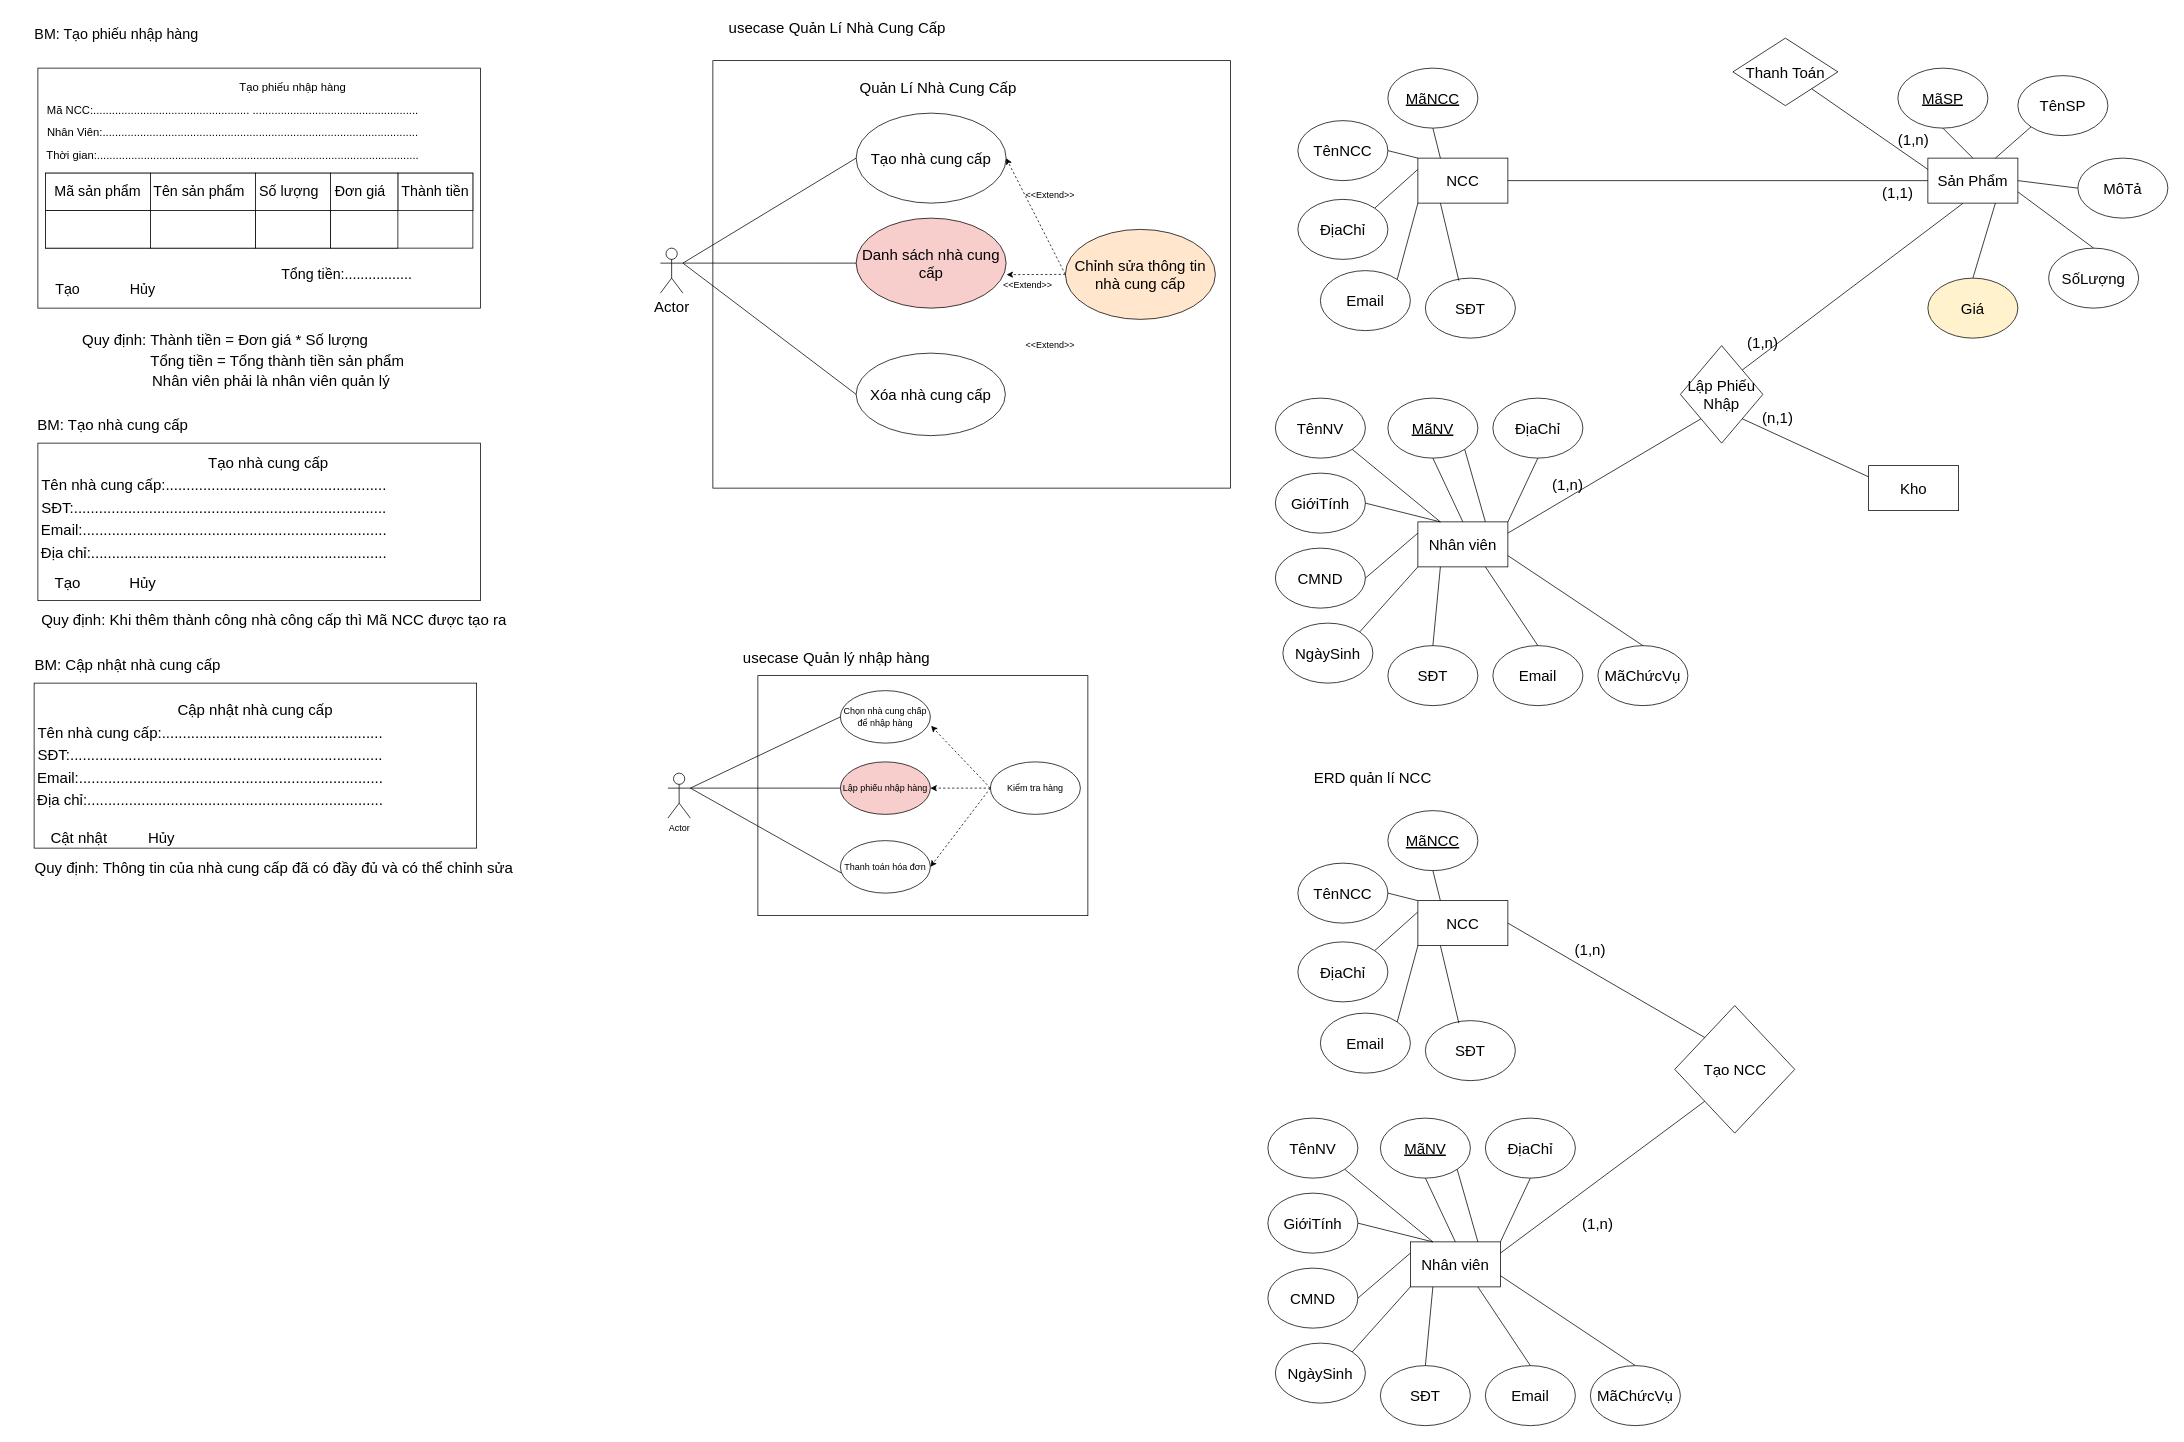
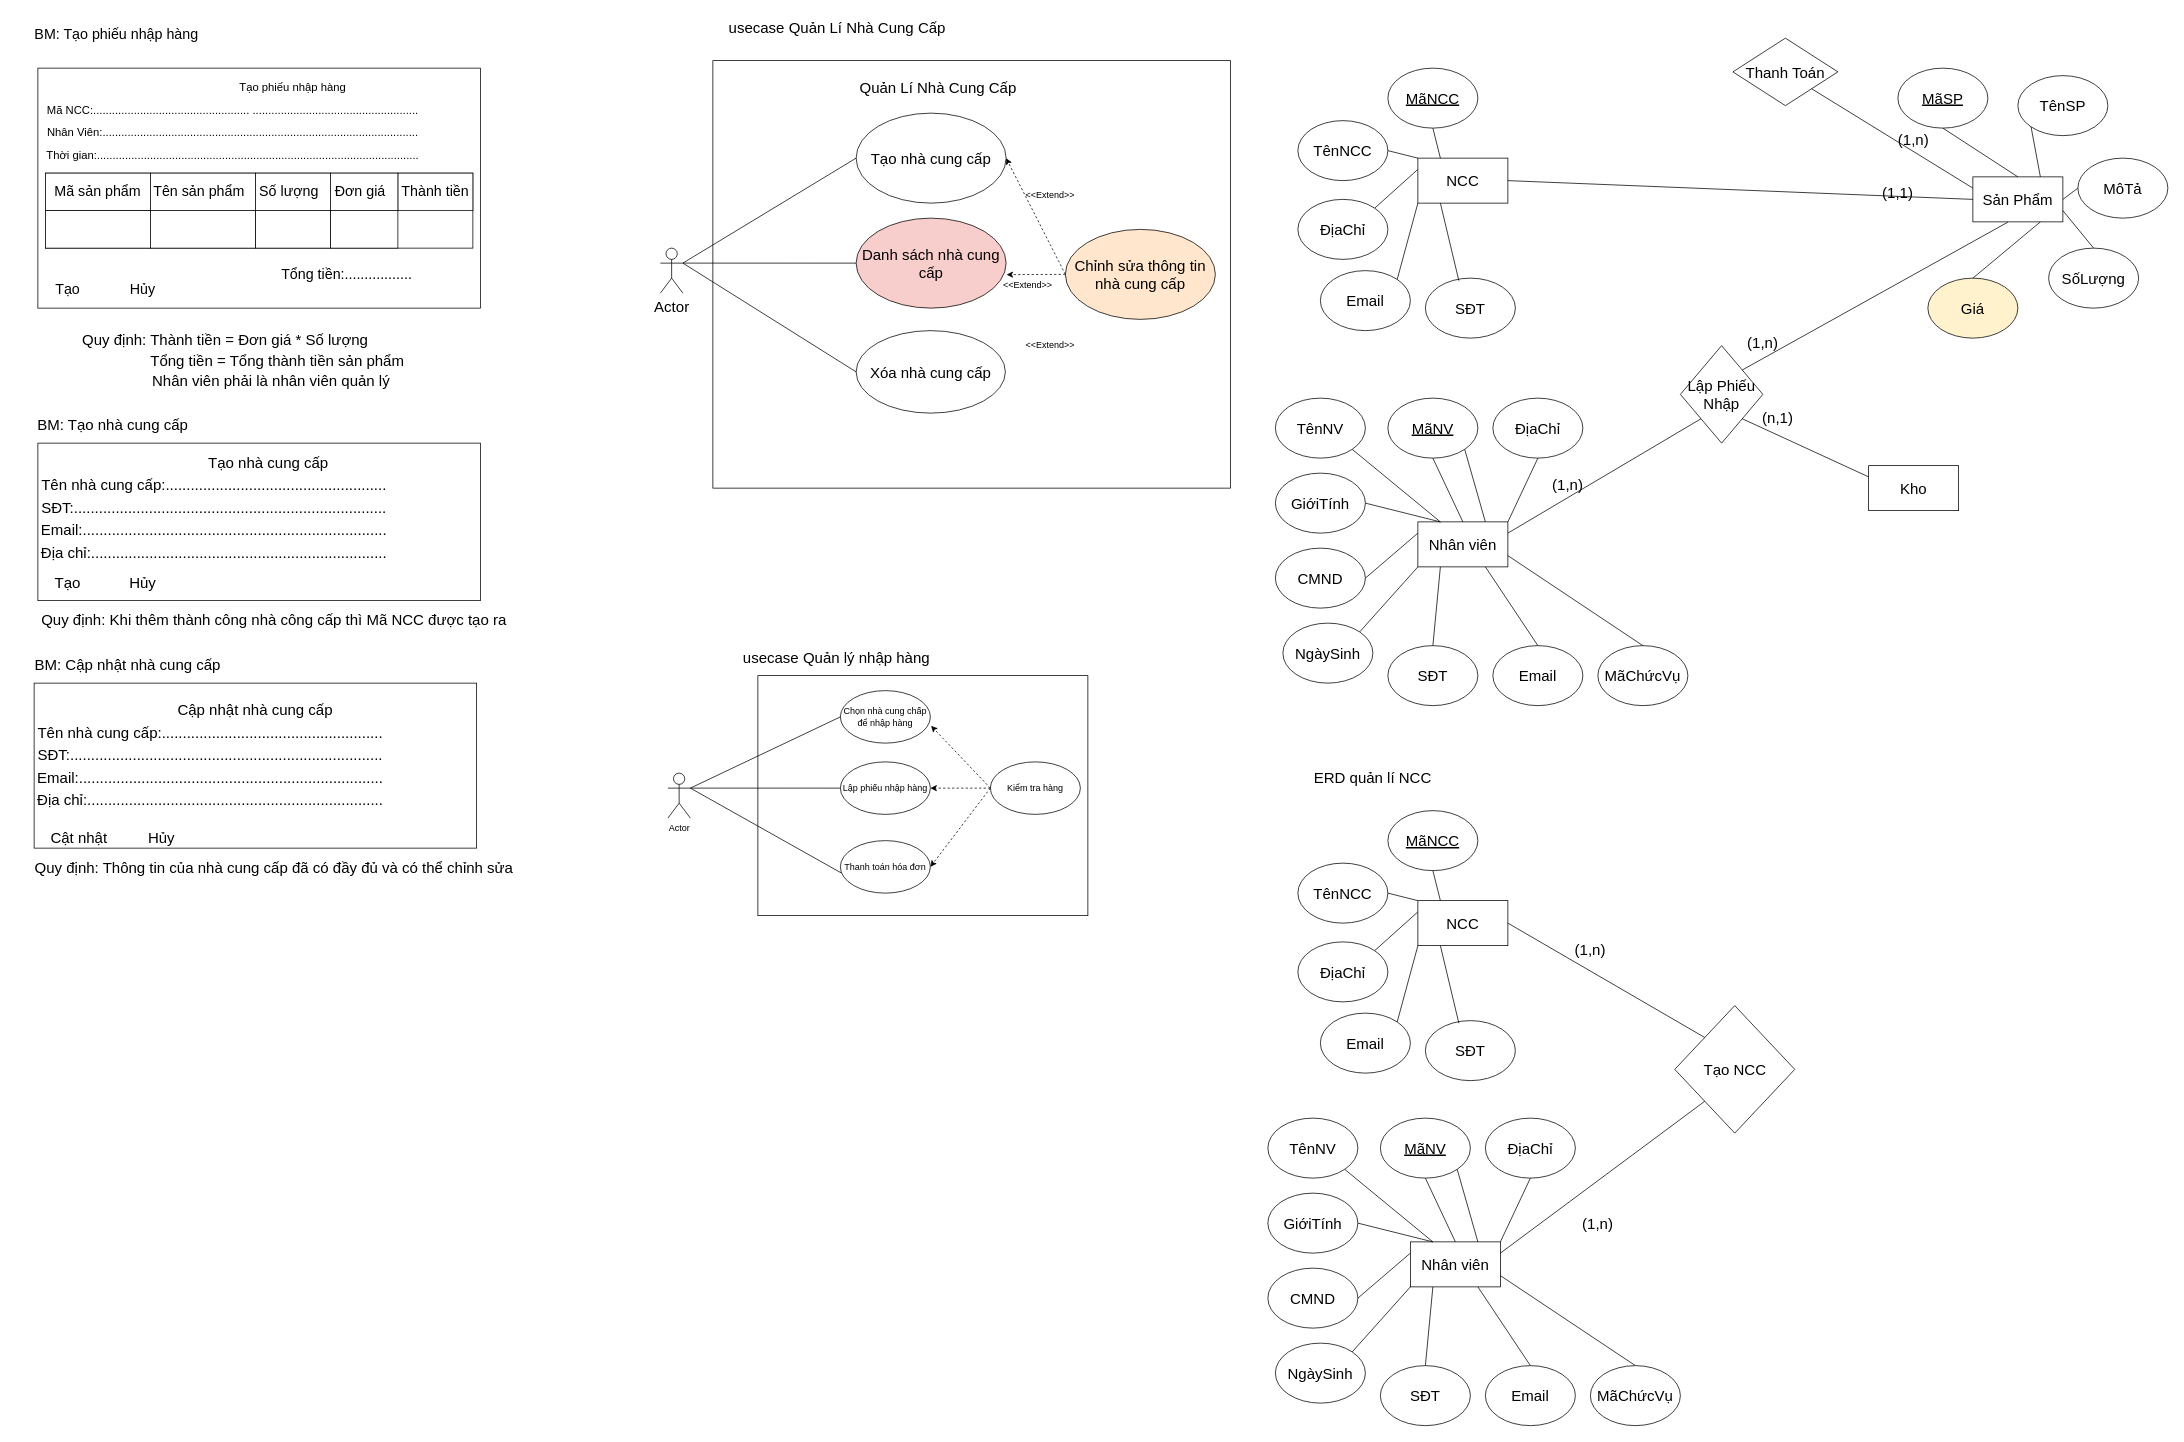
(1973, 180) -> (2018, 199)
(931, 394) -> (931, 372)
(885, 788) -> (885, 788)
